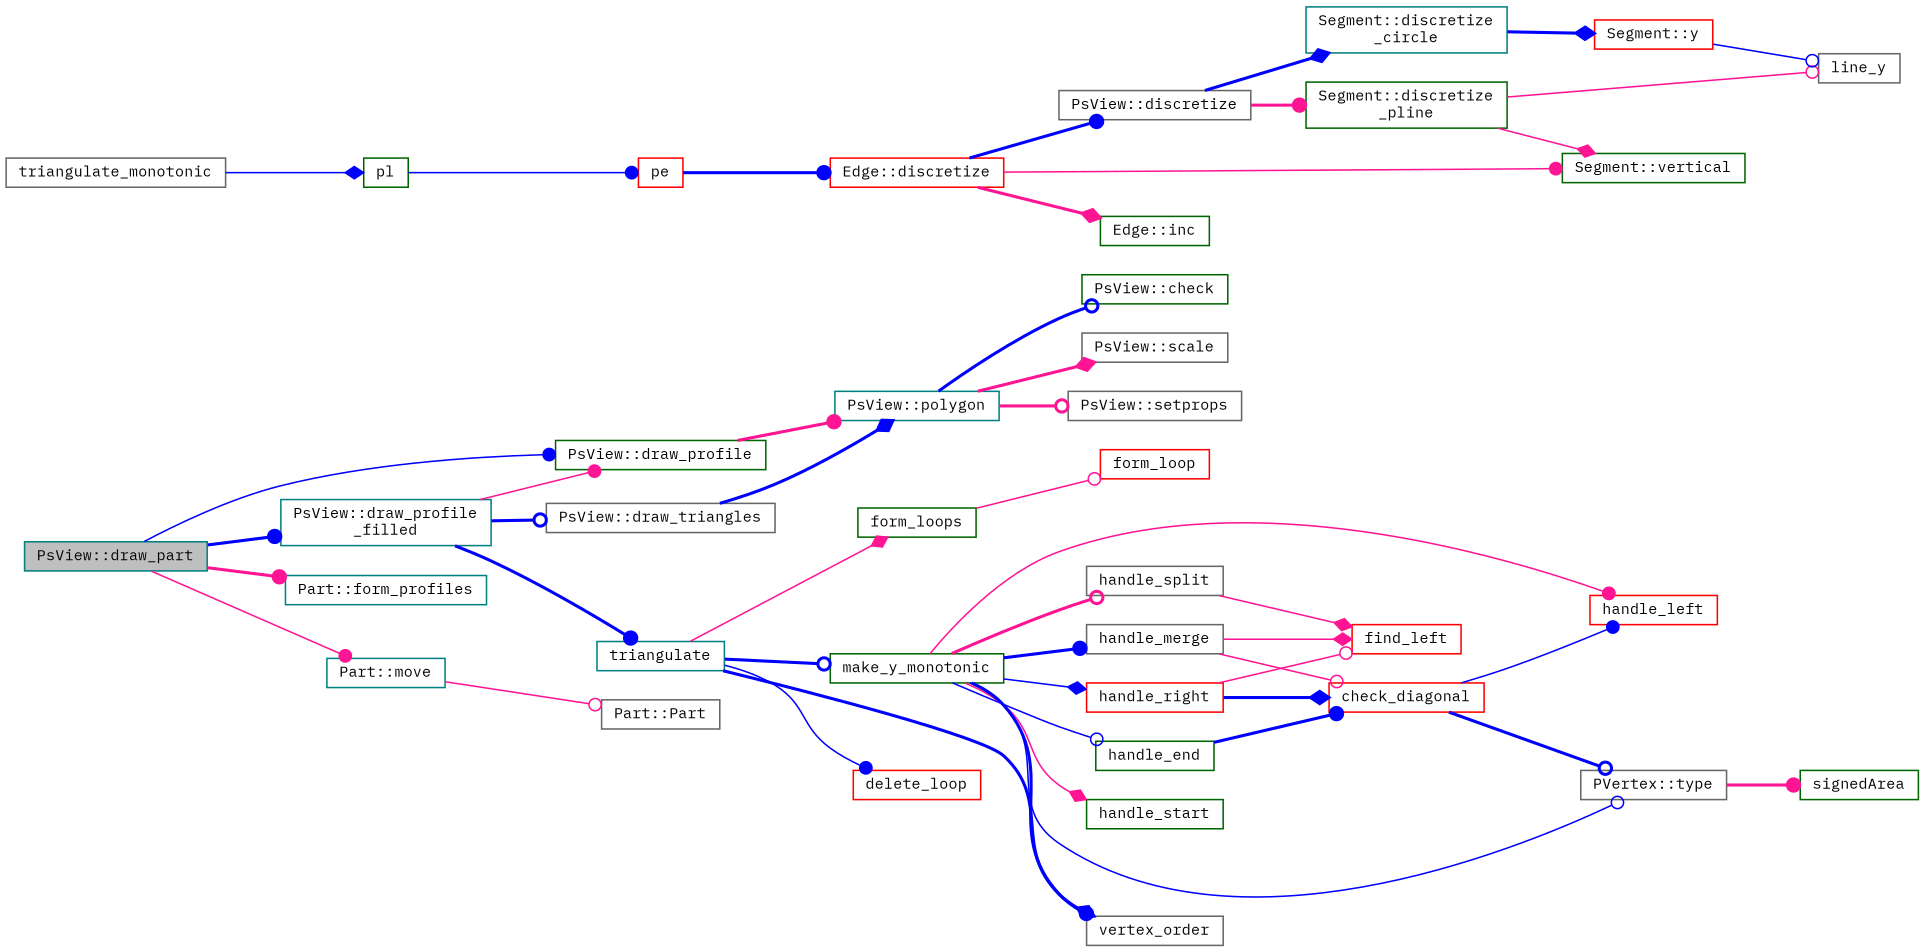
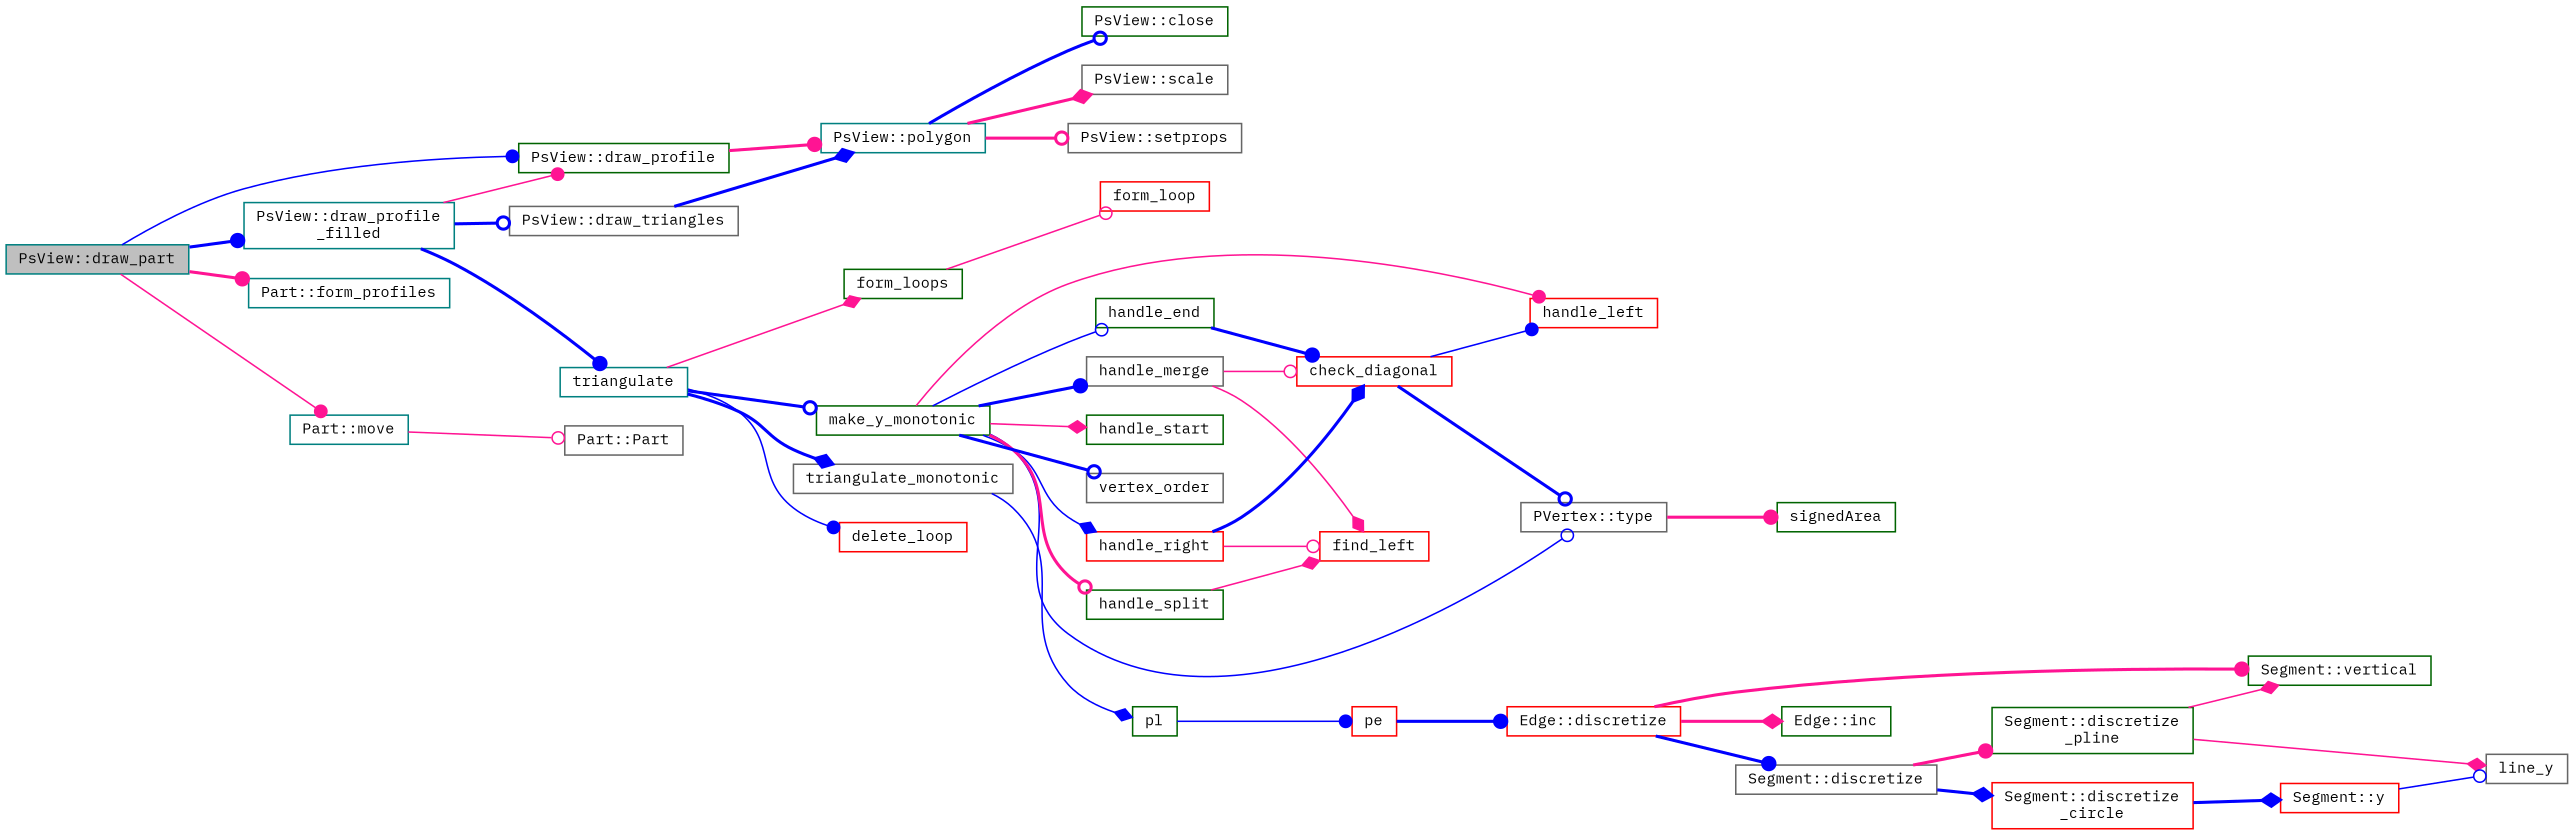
(1407, 30) -> (2093, 806)
(1657, 85) -> (2330, 752)
(1155, 105) -> (1836, 780)
(1277, 170) -> (1944, 675)
(1155, 289) -> (1155, 21)
(1155, 581) -> (1155, 605)
(949, 733) -> (768, 433)
